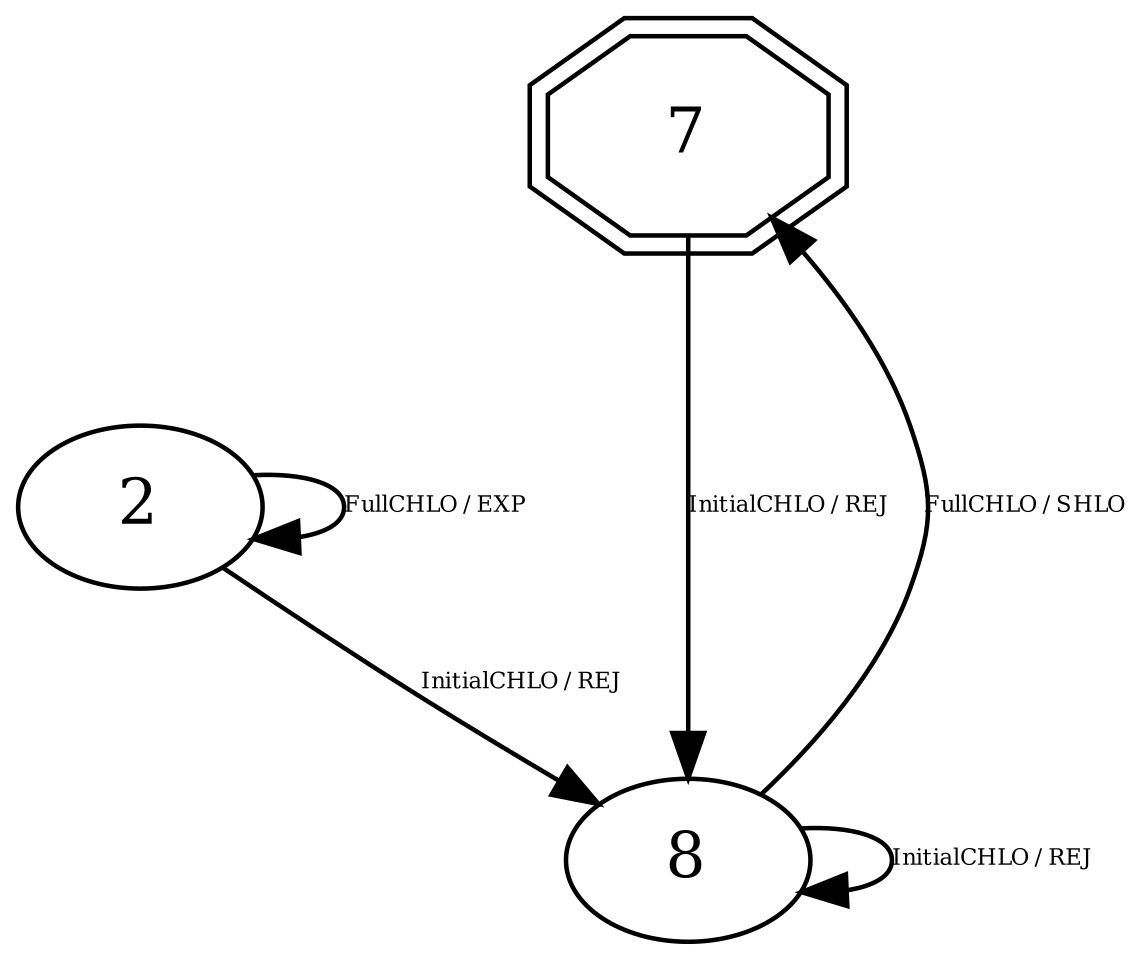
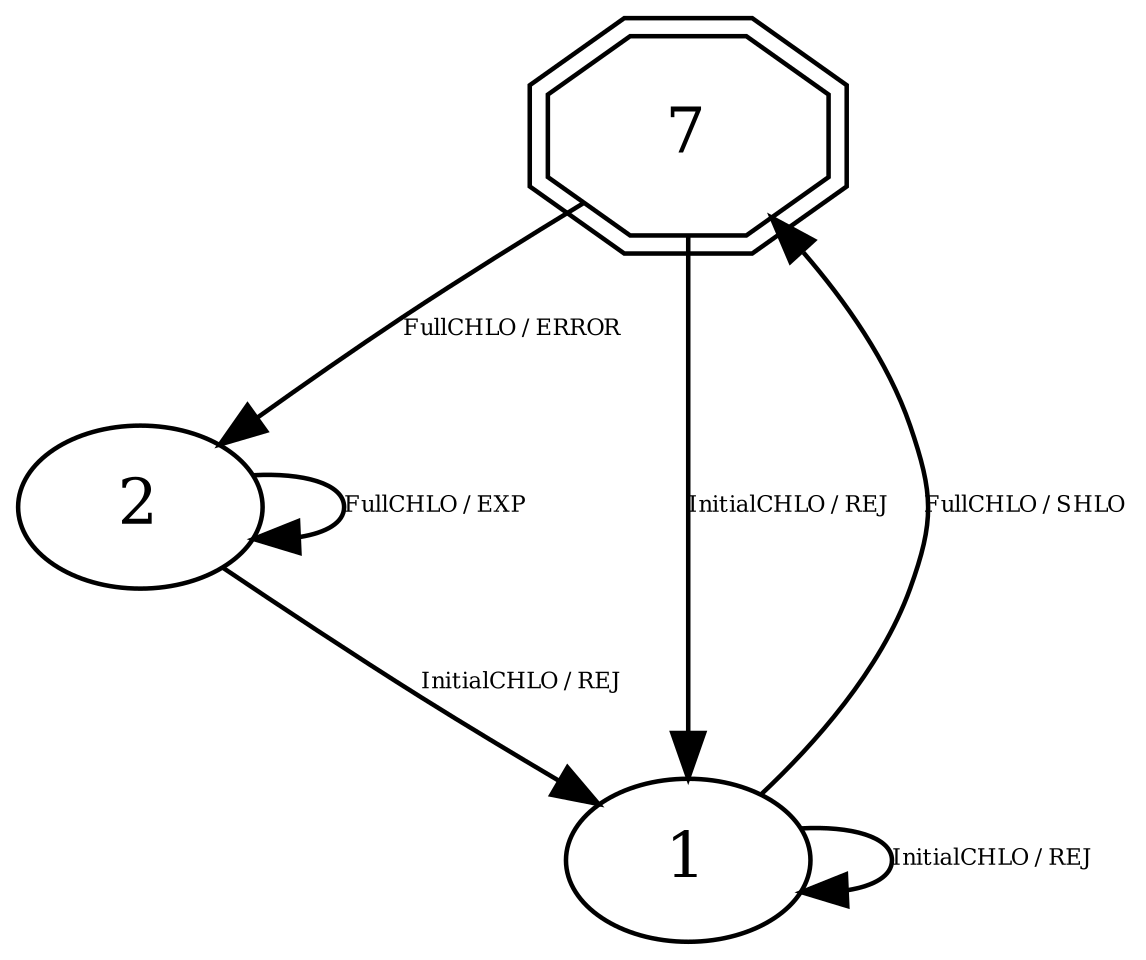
none -> (418, 307)
(688, 860) -> (688, 860)
